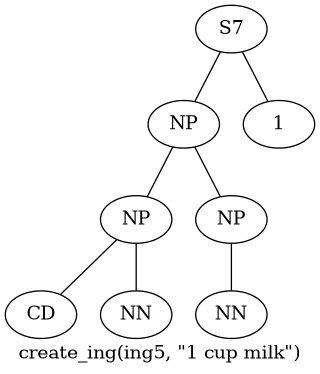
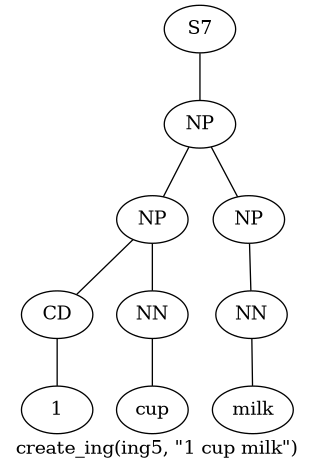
(255, 77) -> (57, 362)
none -> (152, 410)
none -> (253, 410)
